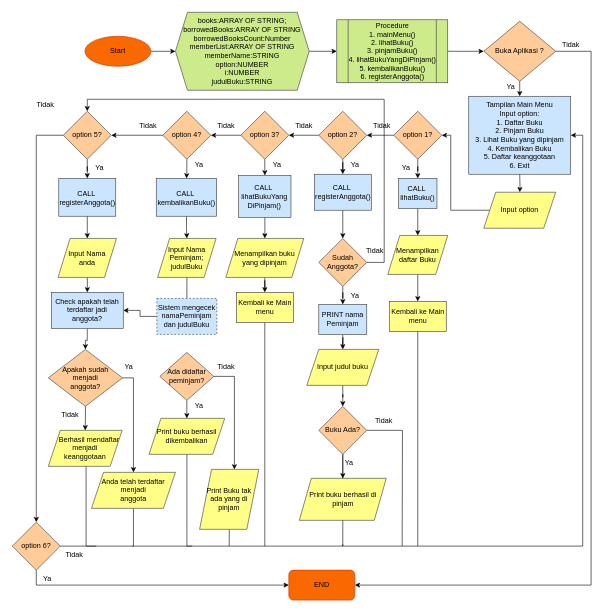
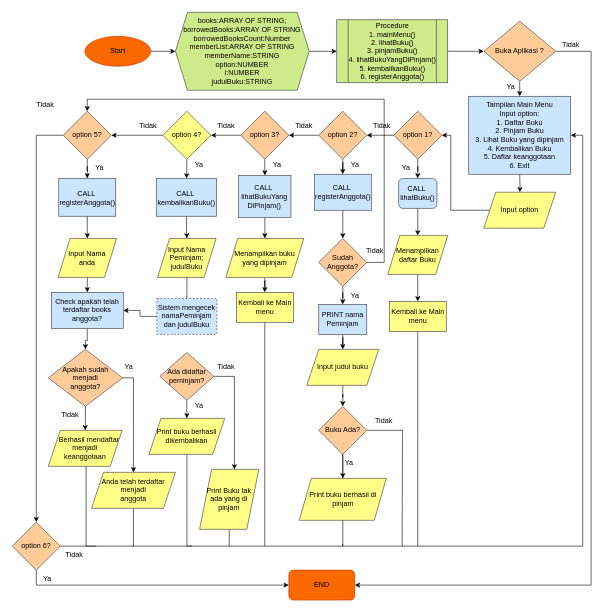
(187, 135) -> (187, 135)
(418, 194) -> (418, 194)
(87, 311) -> (87, 311)
